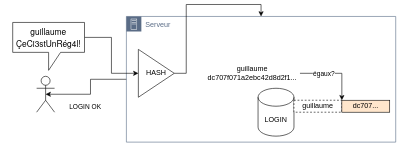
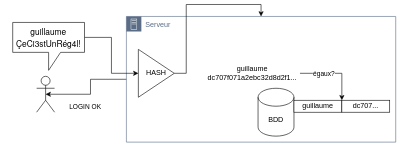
(253, 74) -> (253, 74)
(318, 107) -> (318, 107)
(366, 107) -> (366, 107)
(276, 120) -> (276, 120)
